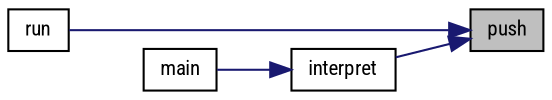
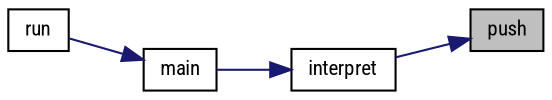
(259, 30) -> (96, 46)
